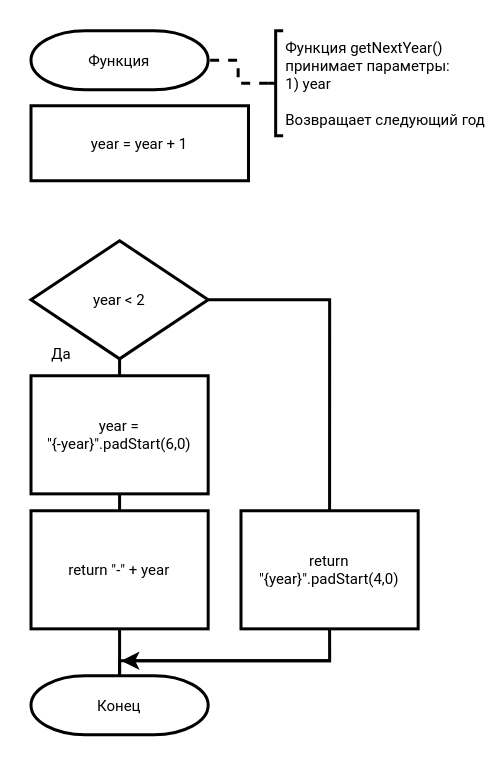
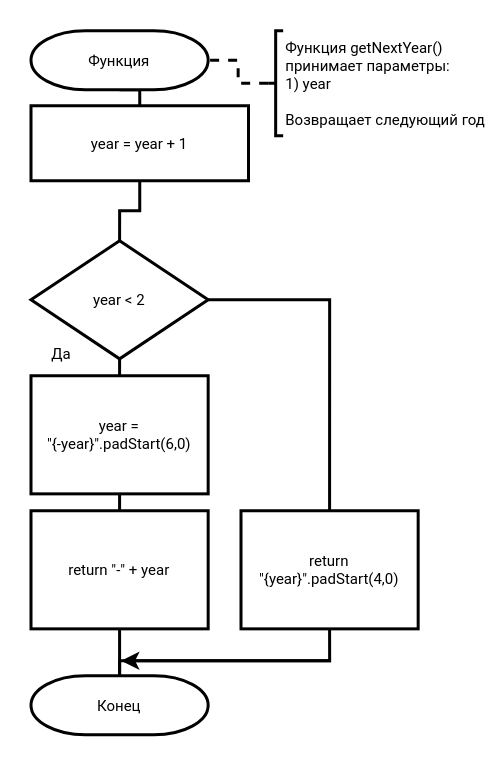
none -> (140, 95)
none -> (129, 211)
